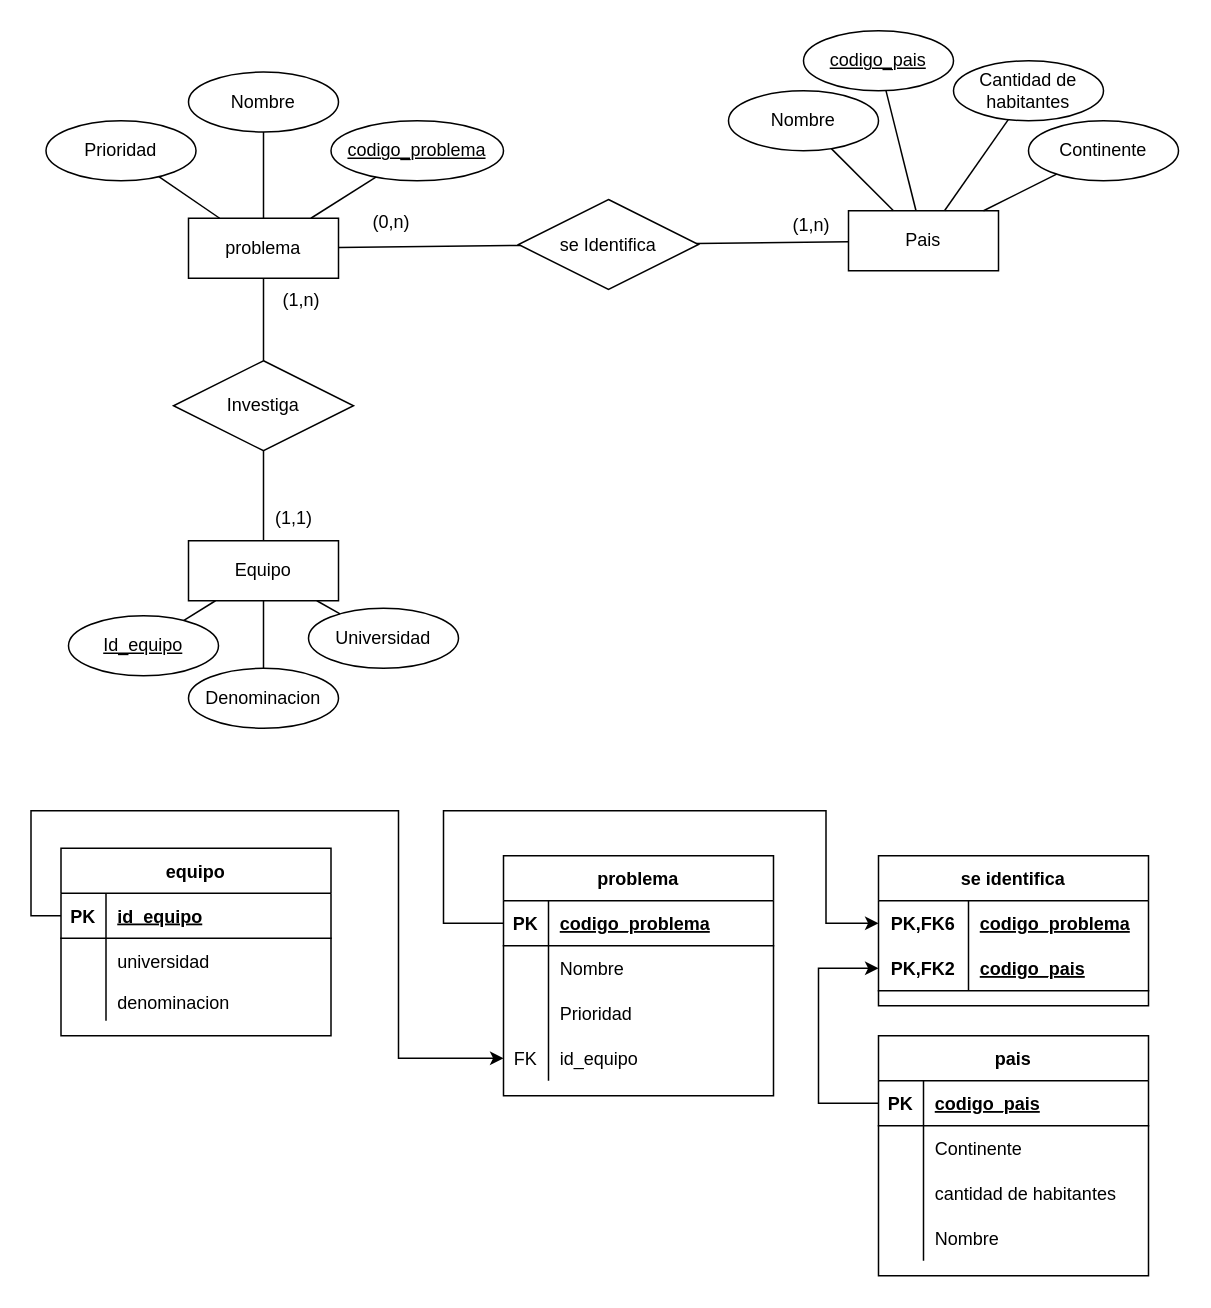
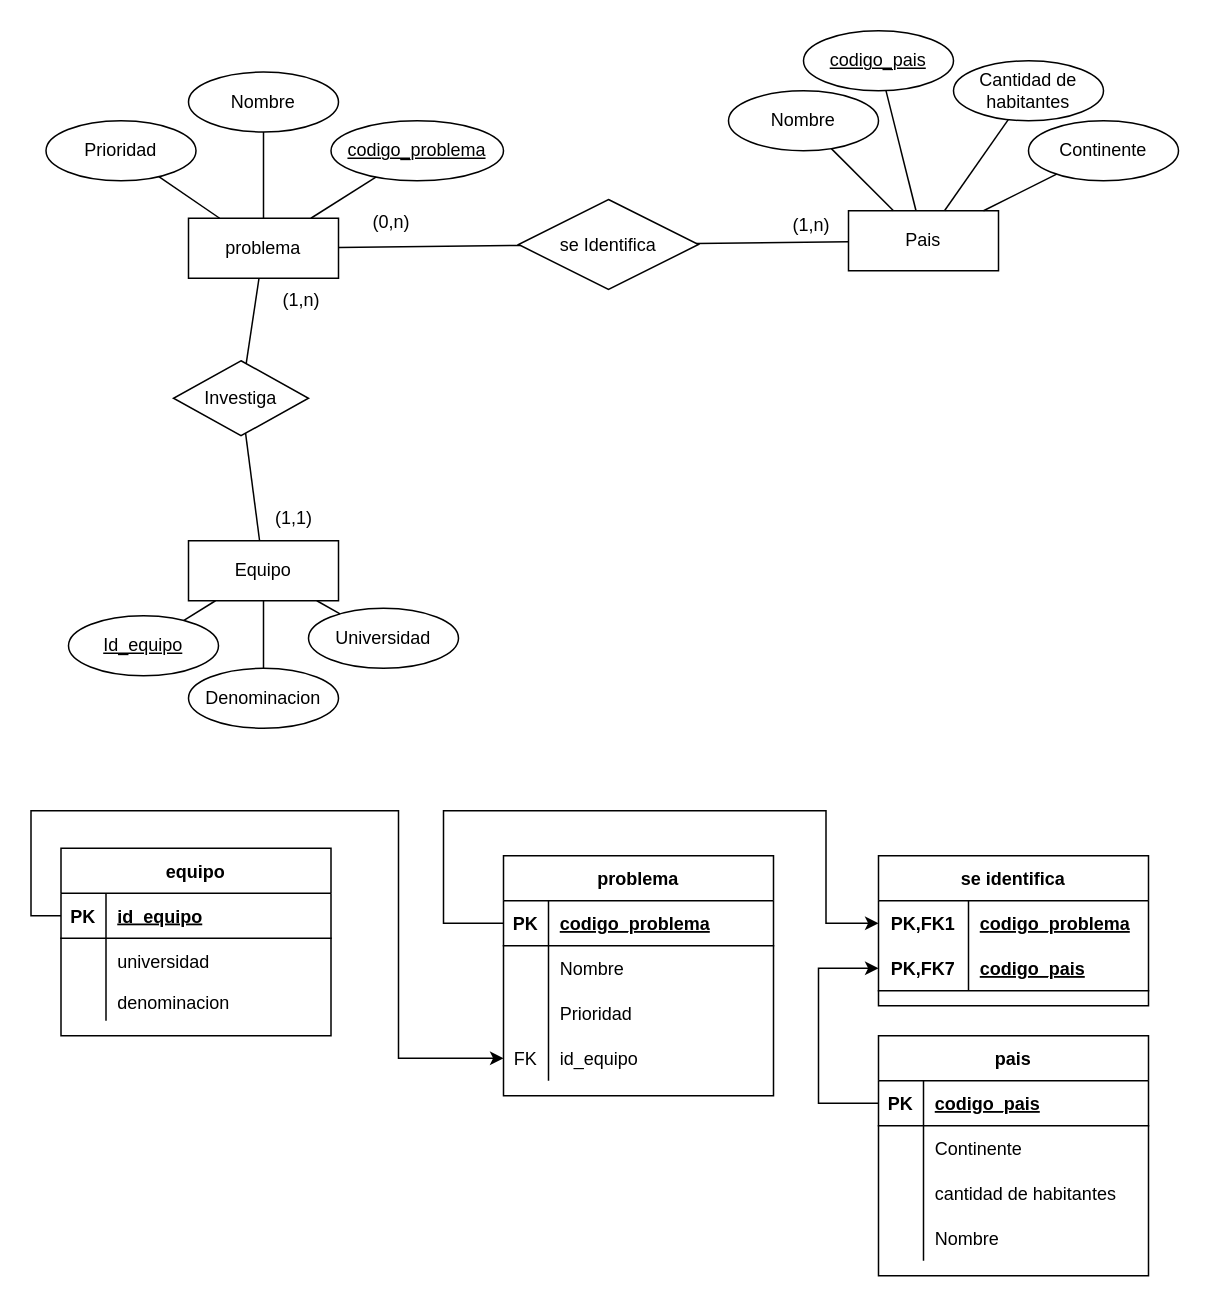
(263, 406) -> (241, 398)
(923, 924) -> (923, 924)
(923, 969) -> (923, 969)
